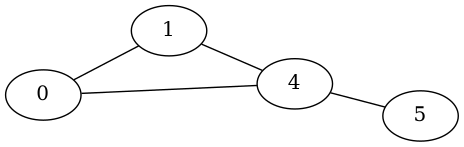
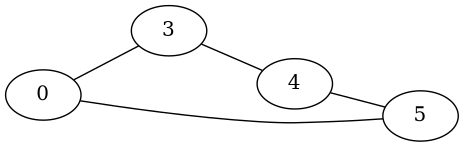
(169, 31) -> (169, 31)
(169, 89) -> (231, 120)
